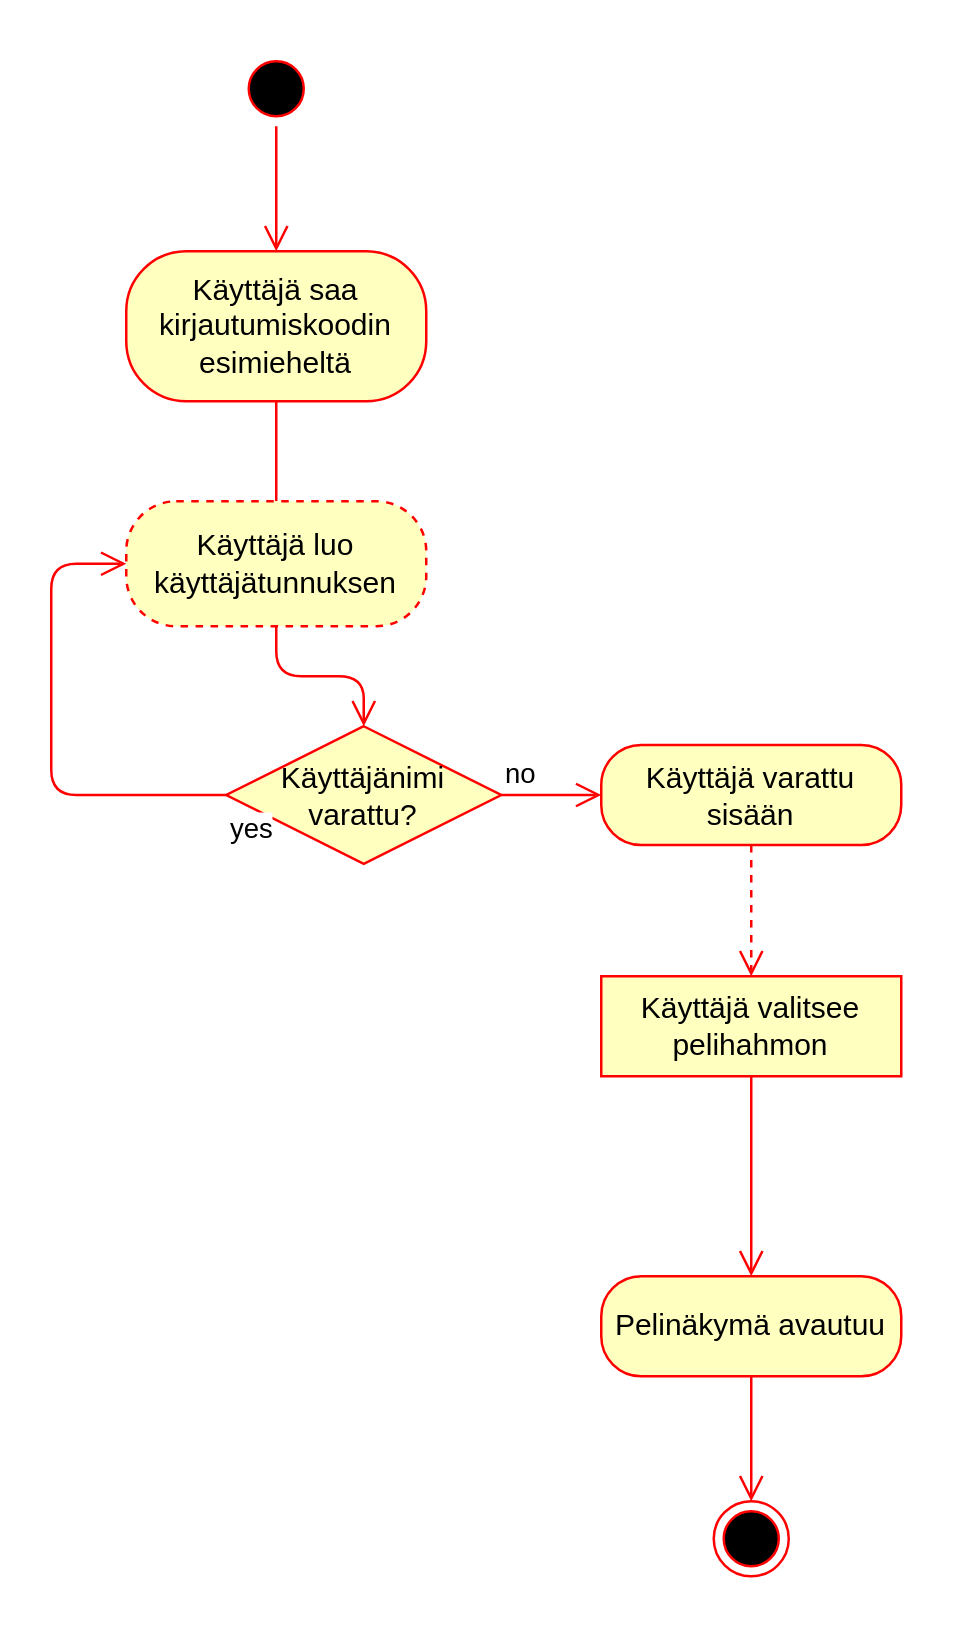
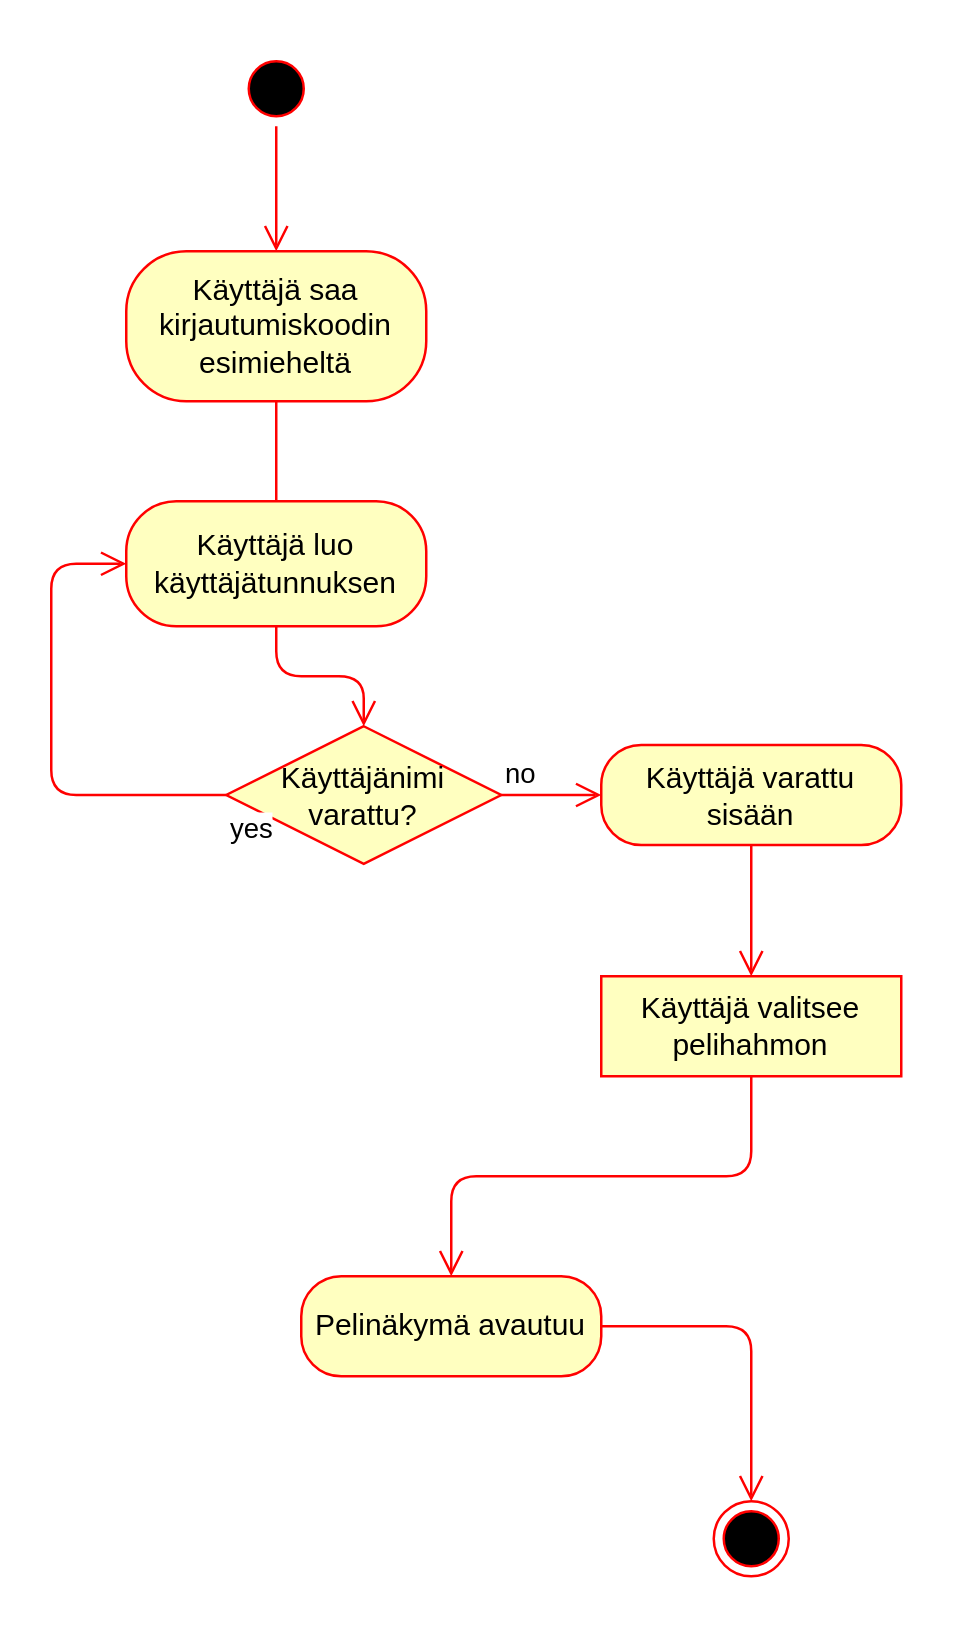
(276, 564) -> (276, 564)
(751, 906) -> (751, 906)
(751, 1326) -> (451, 1326)
